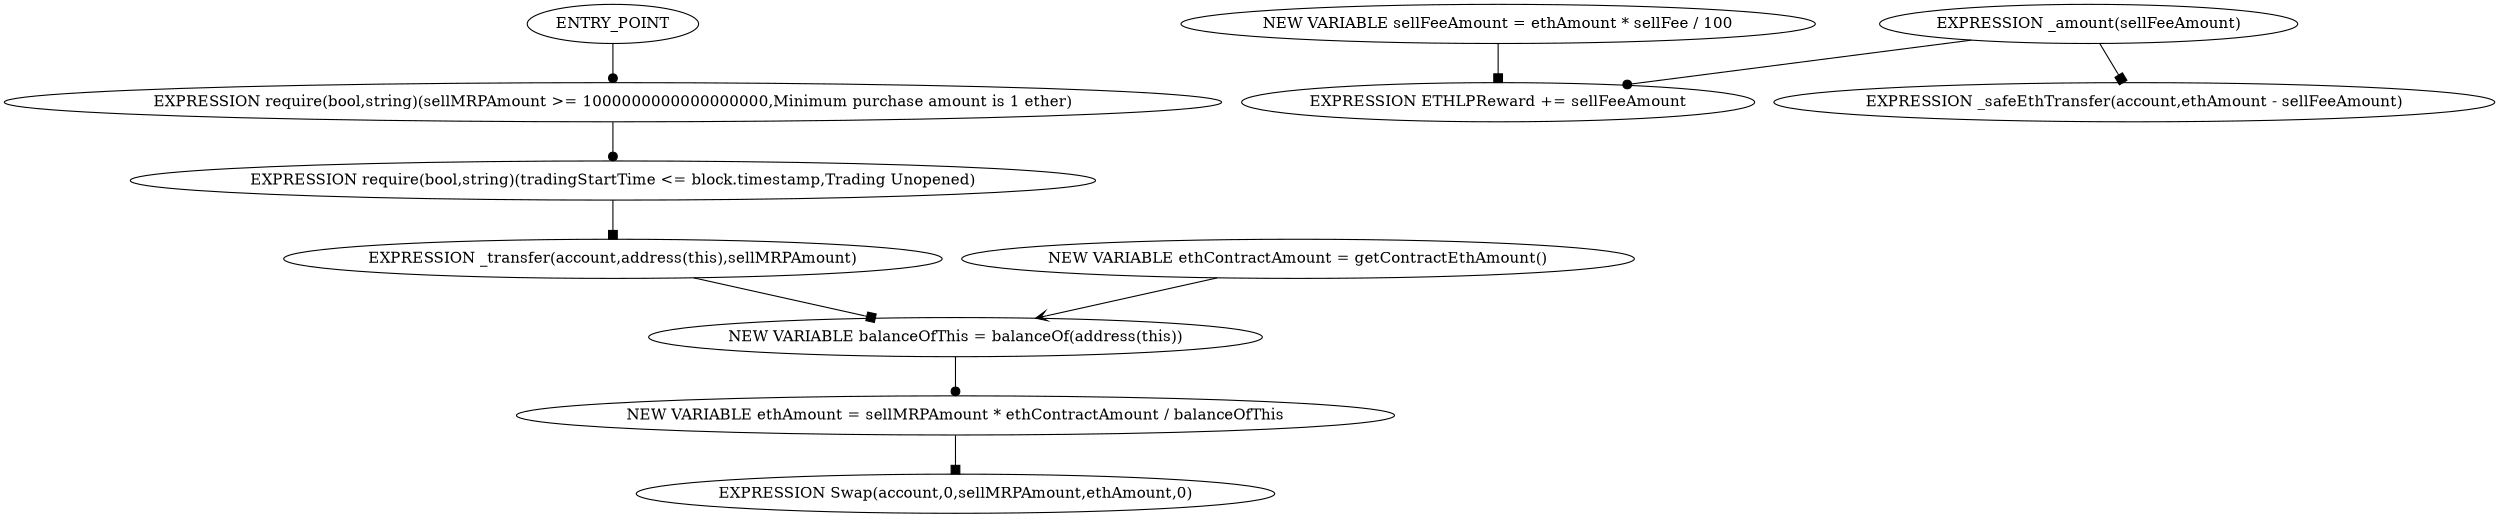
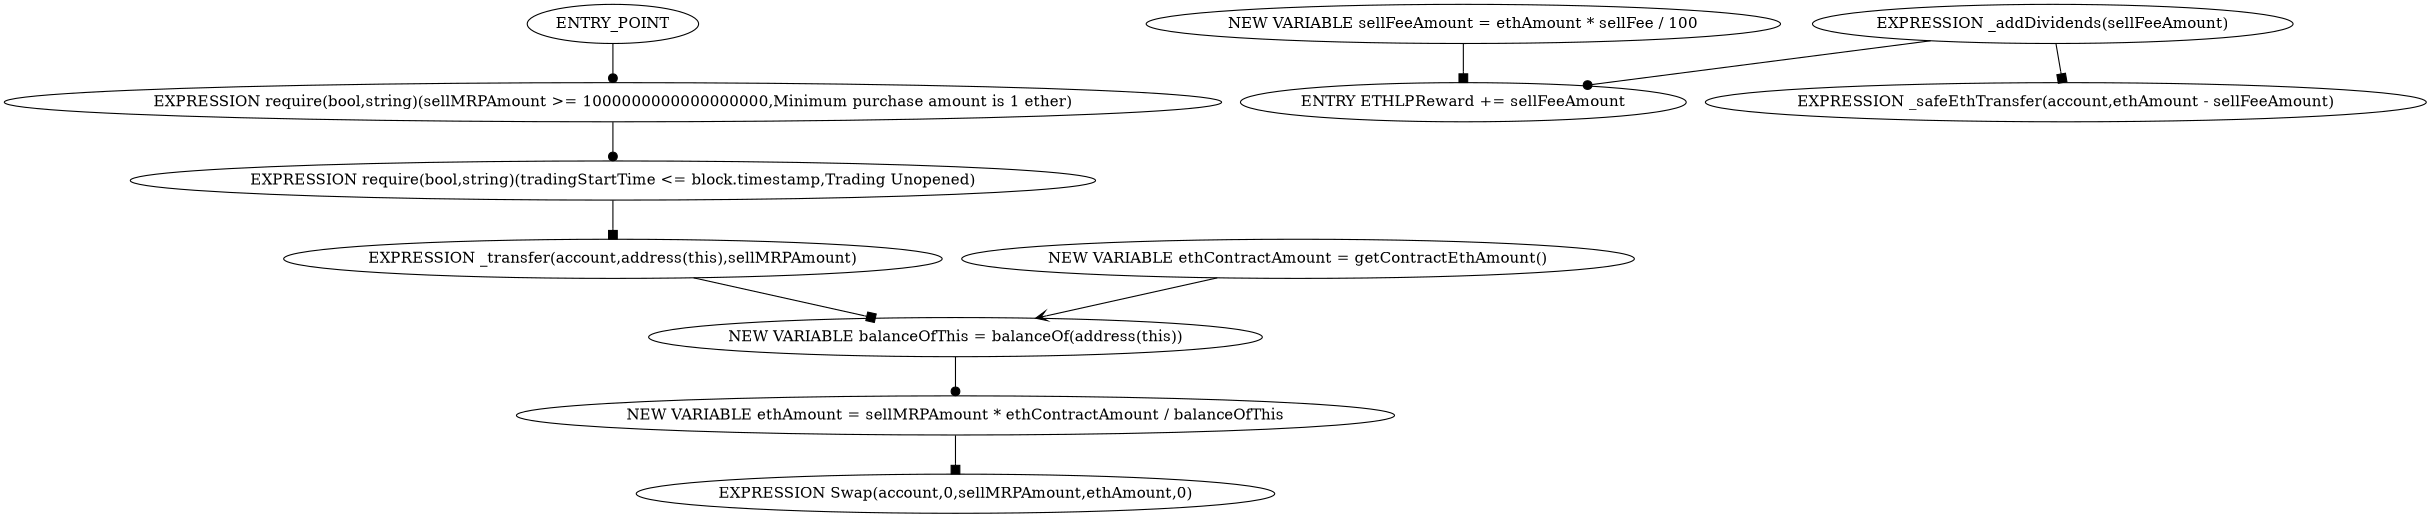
(2089, 24) -> (2053, 24)
(1498, 102) -> (1463, 102)
